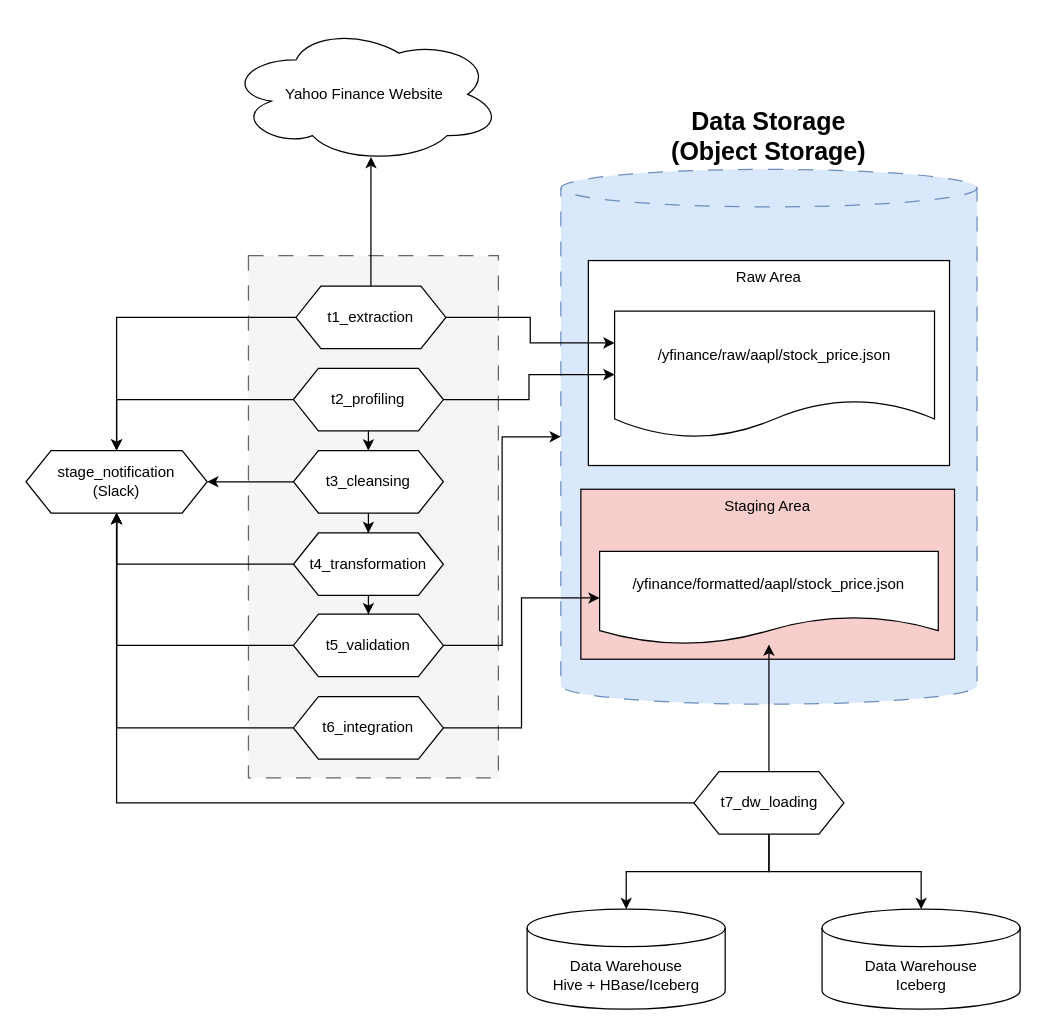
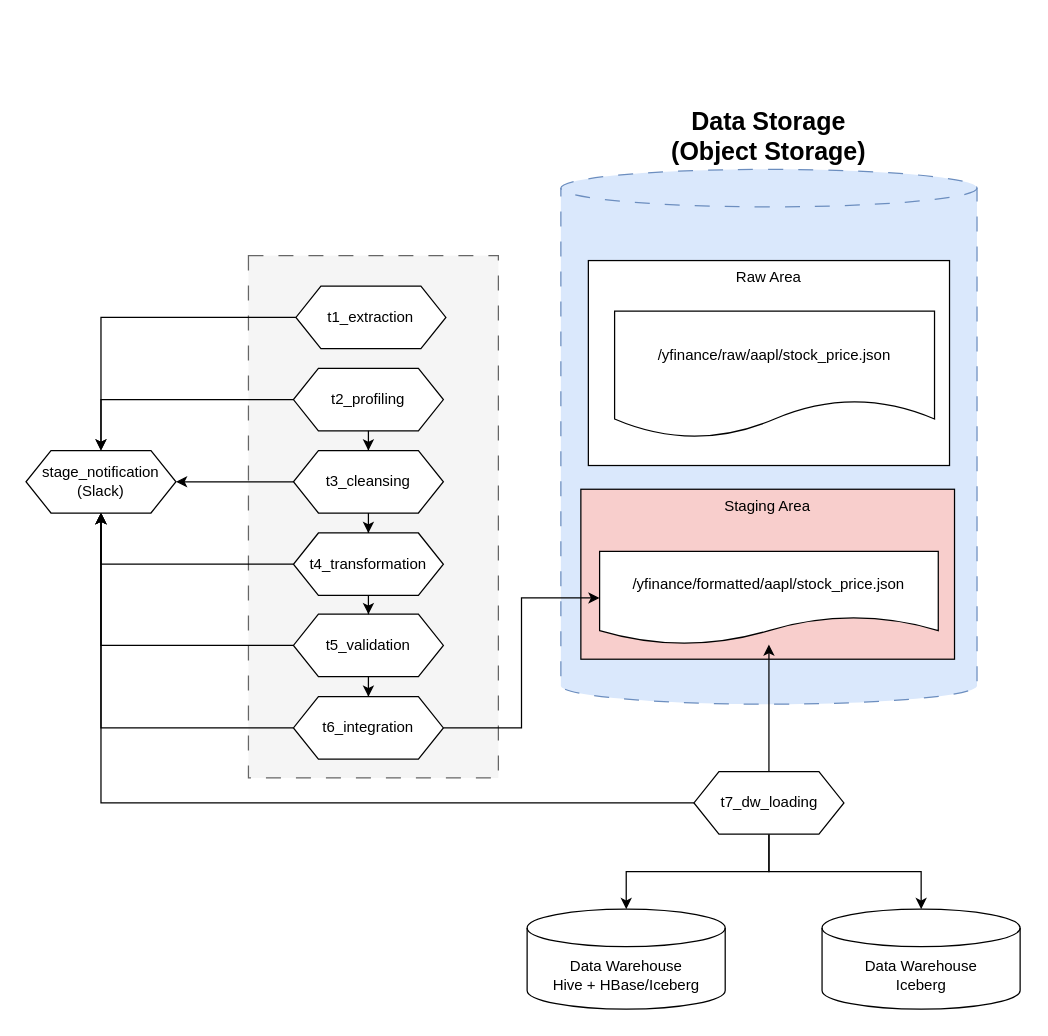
(364, 94) -> none
(371, 226) -> none
(530, 326) -> none
(529, 392) -> none
(116, 482) -> (101, 482)
(502, 545) -> (368, 676)
